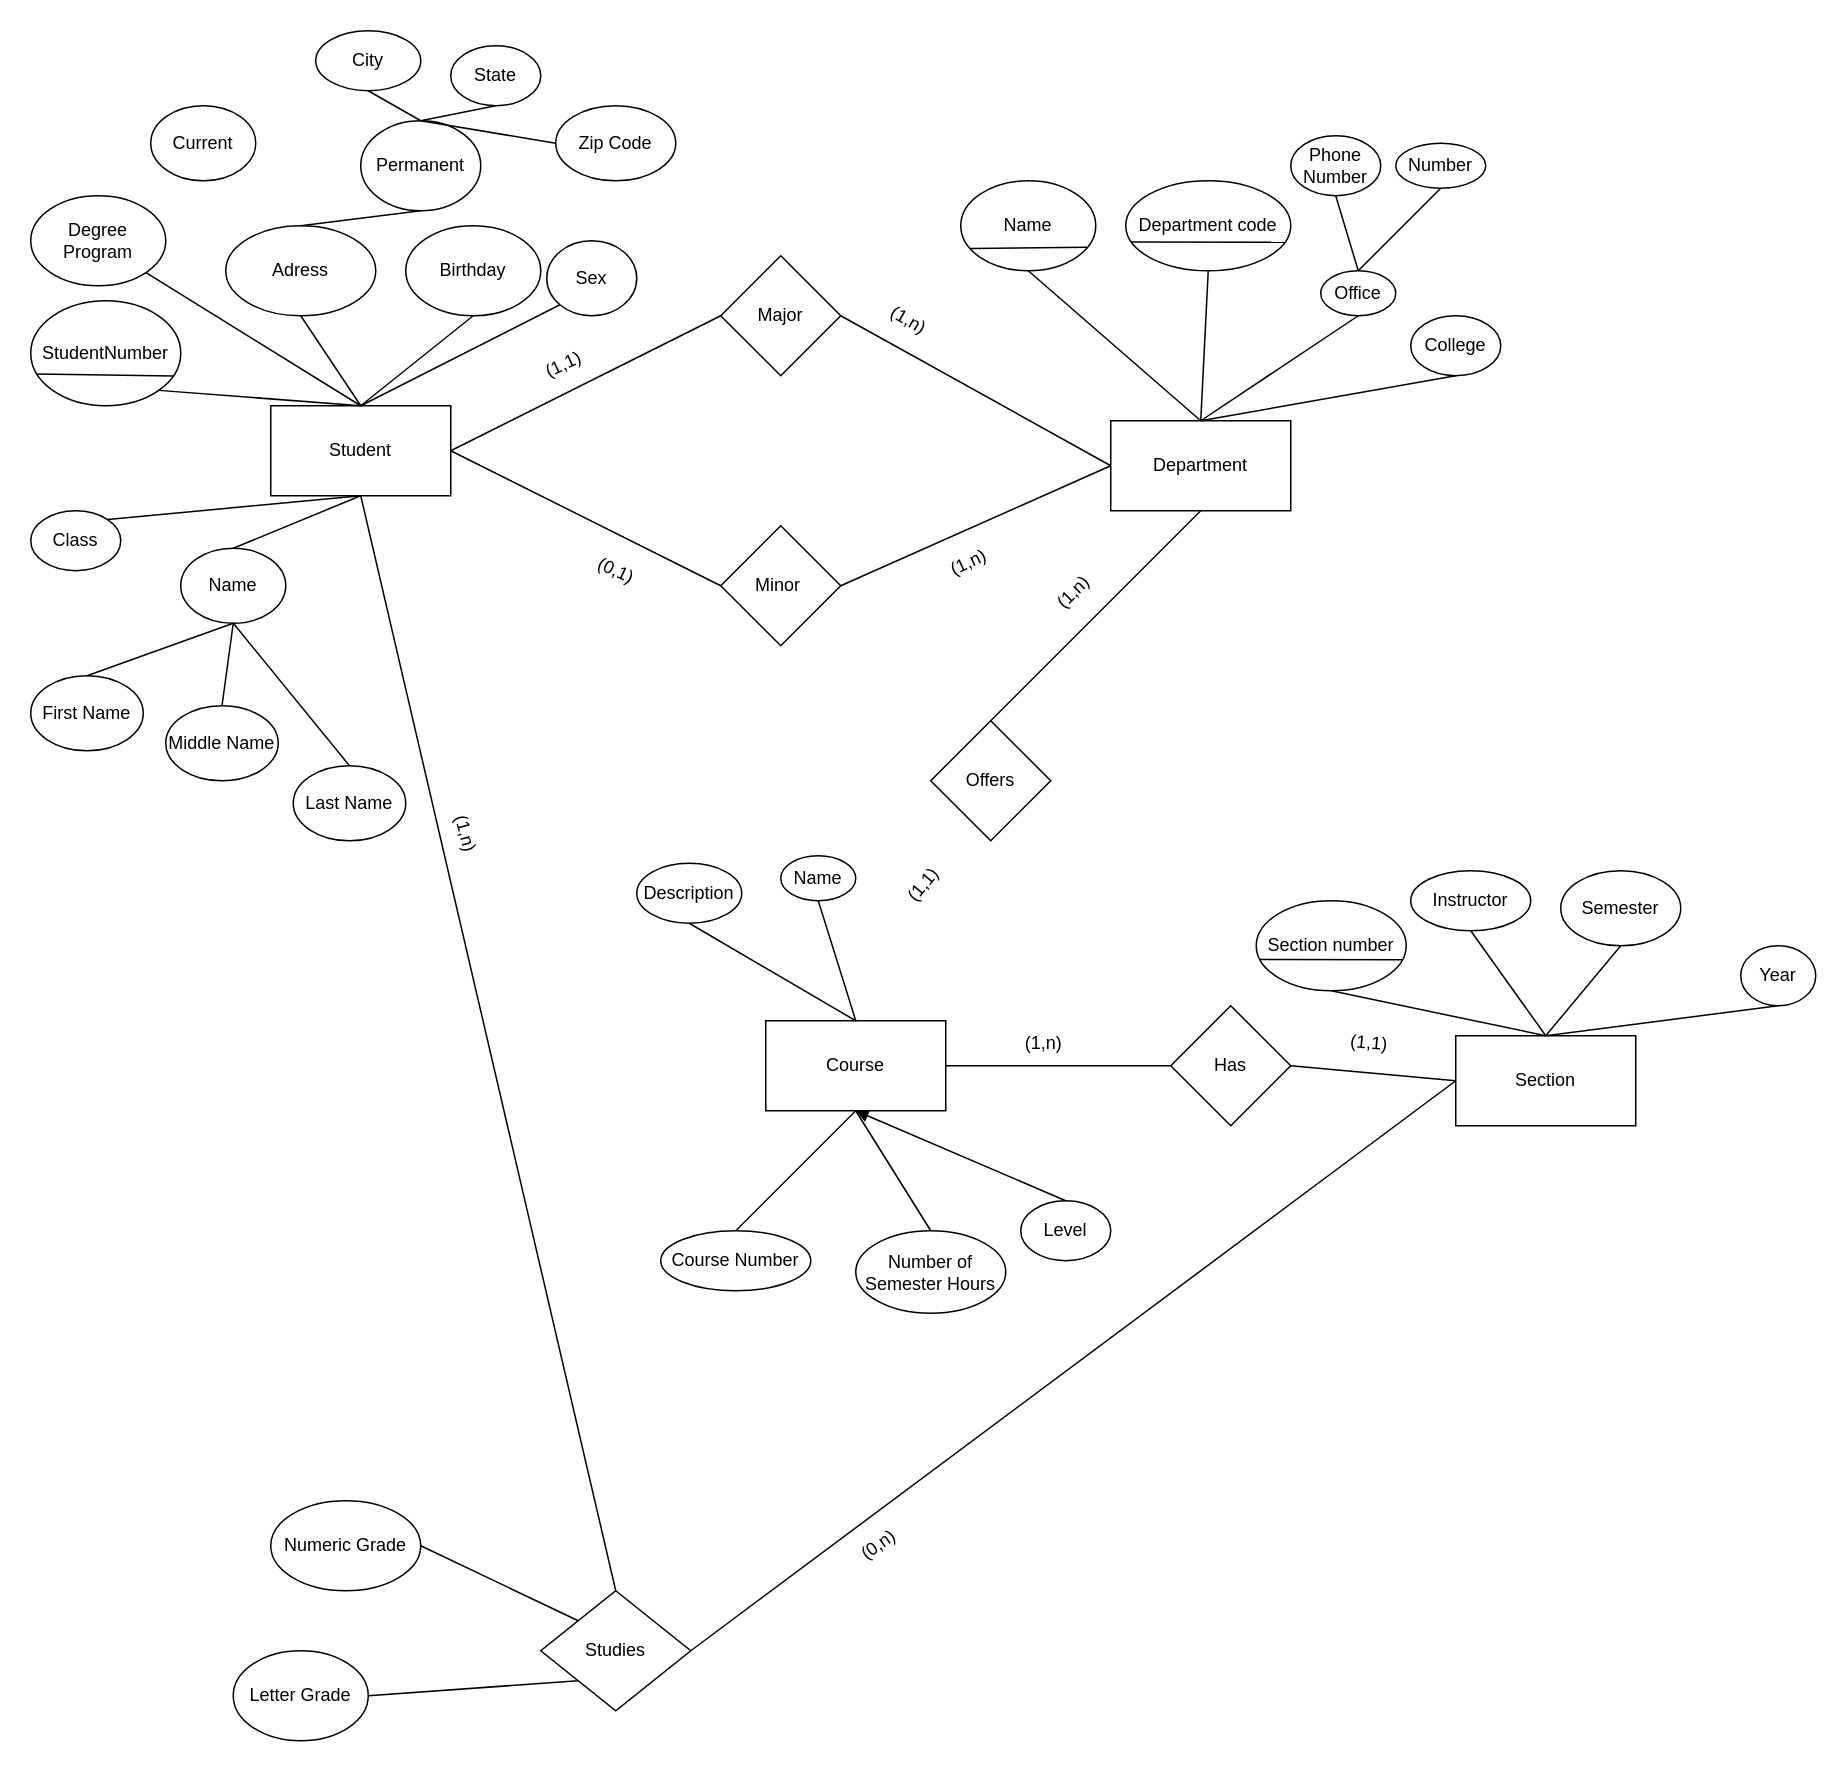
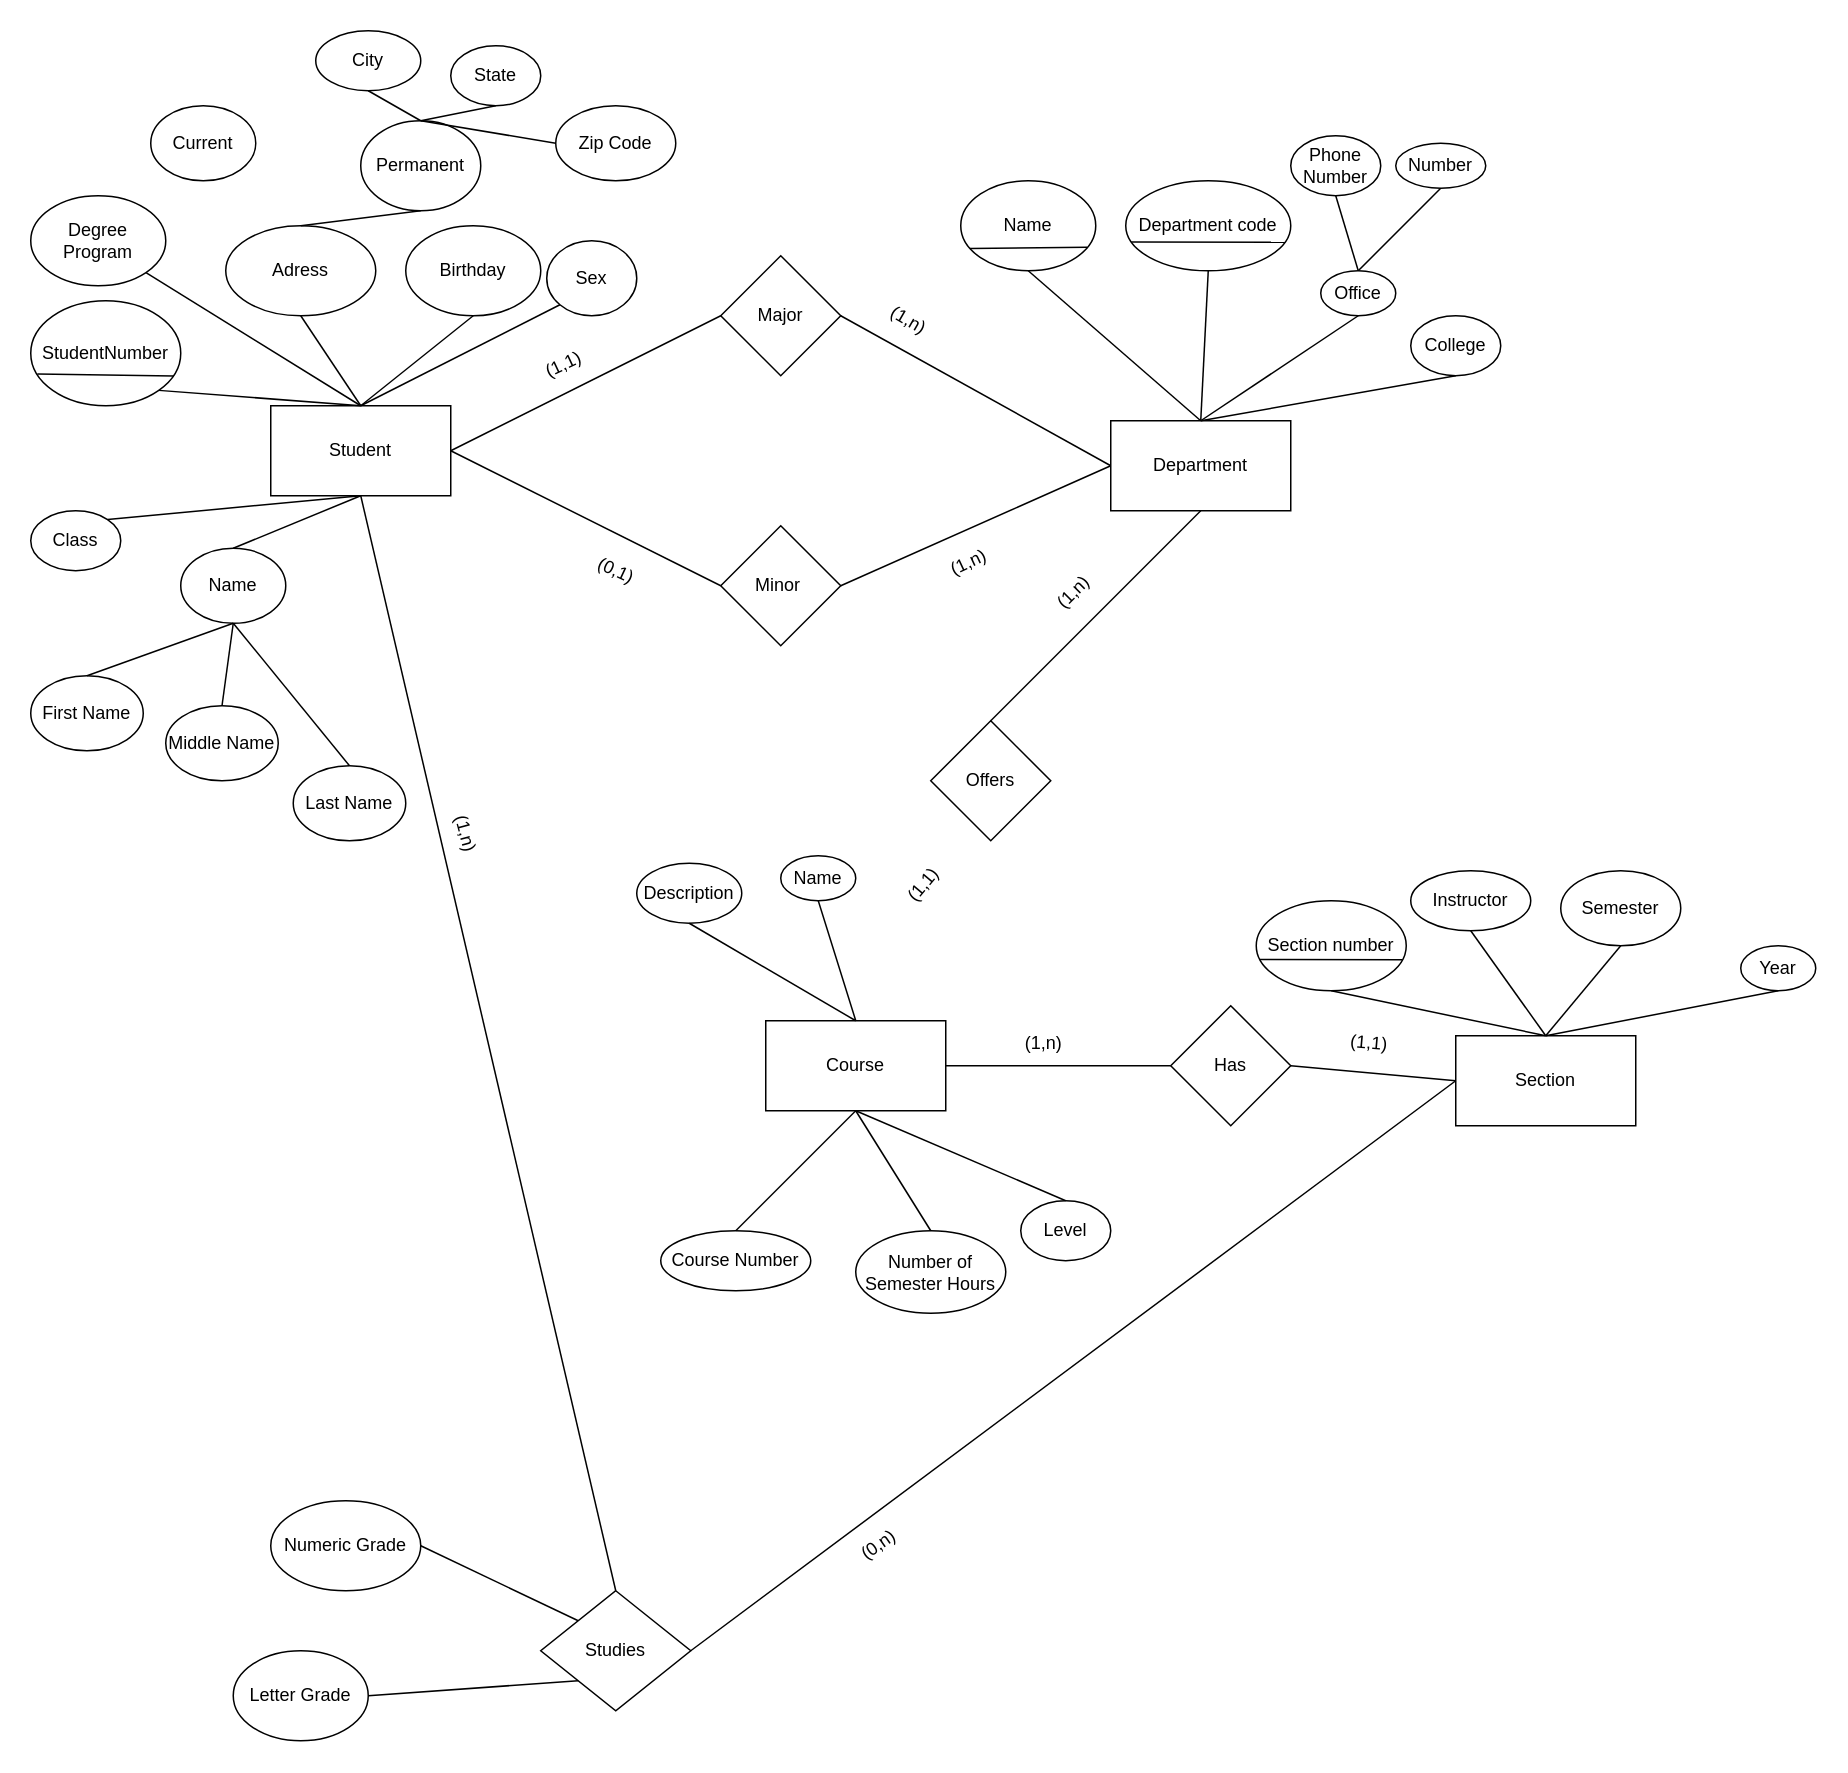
(1778, 976) -> (1778, 968)
(868, 1116) -> (864, 1114)
